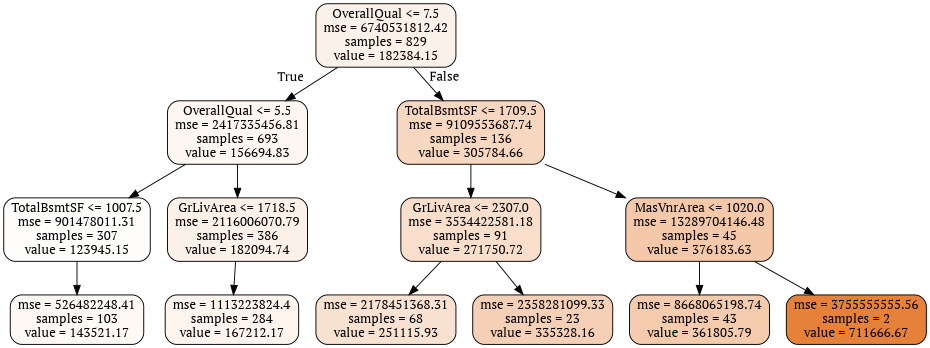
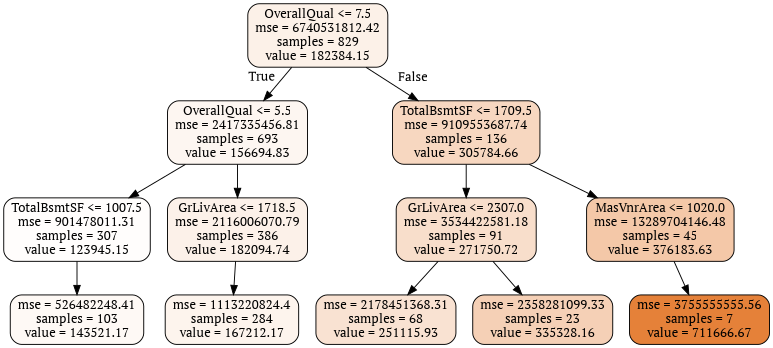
(232, 320) -> (232, 320)
(700, 320) -> none
(856, 320) -> (700, 320)
